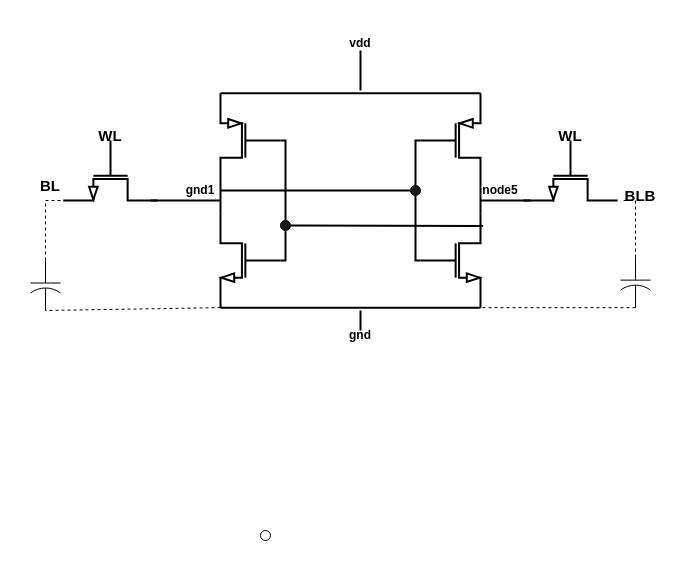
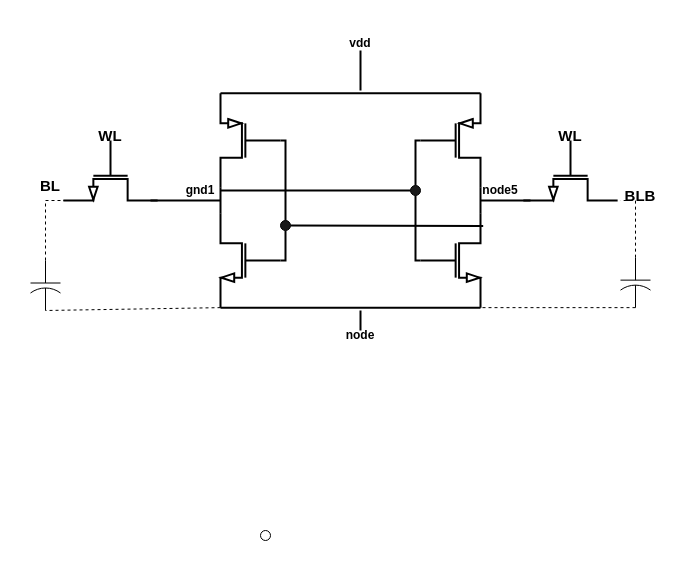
(361, 336) -> (361, 336)
